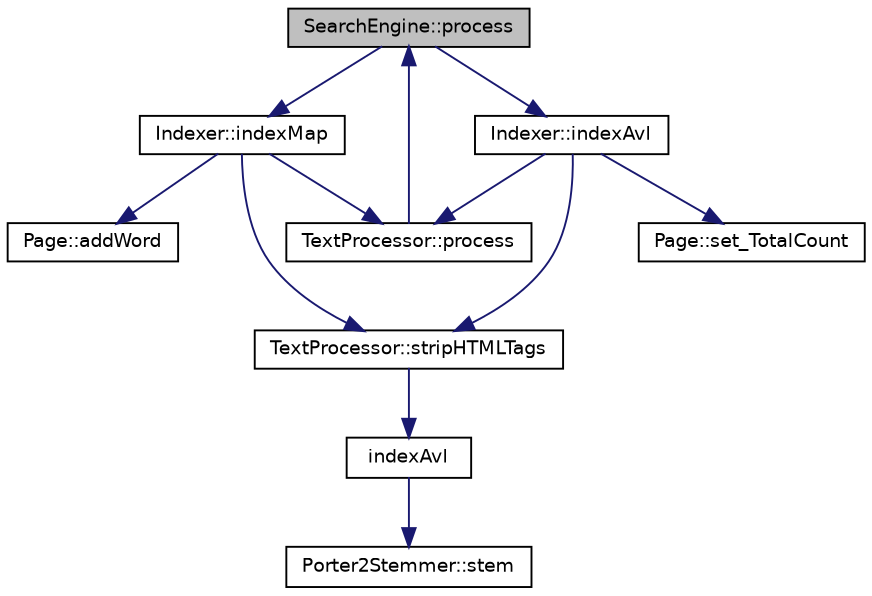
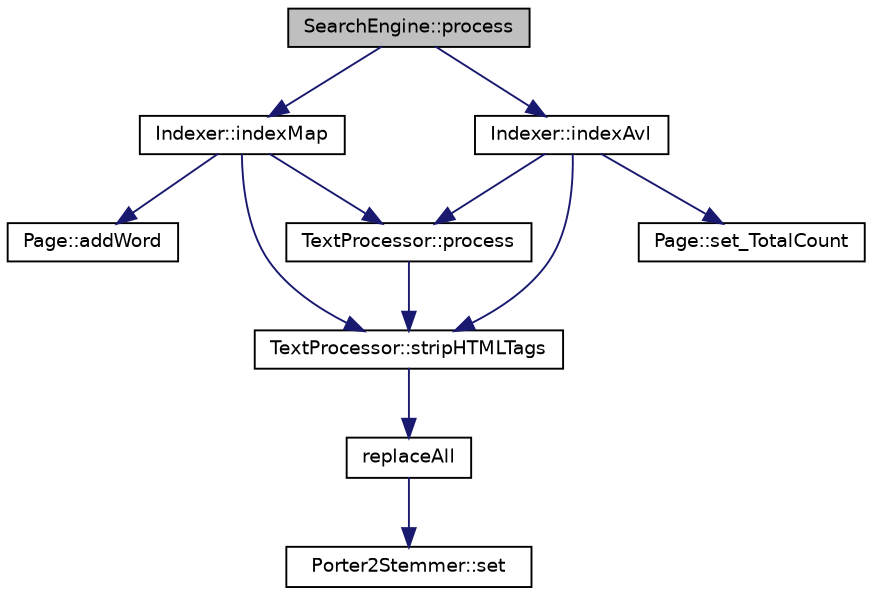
(409, 145) -> (409, 286)
(409, 458) -> (409, 458)
(409, 567) -> (409, 567)
